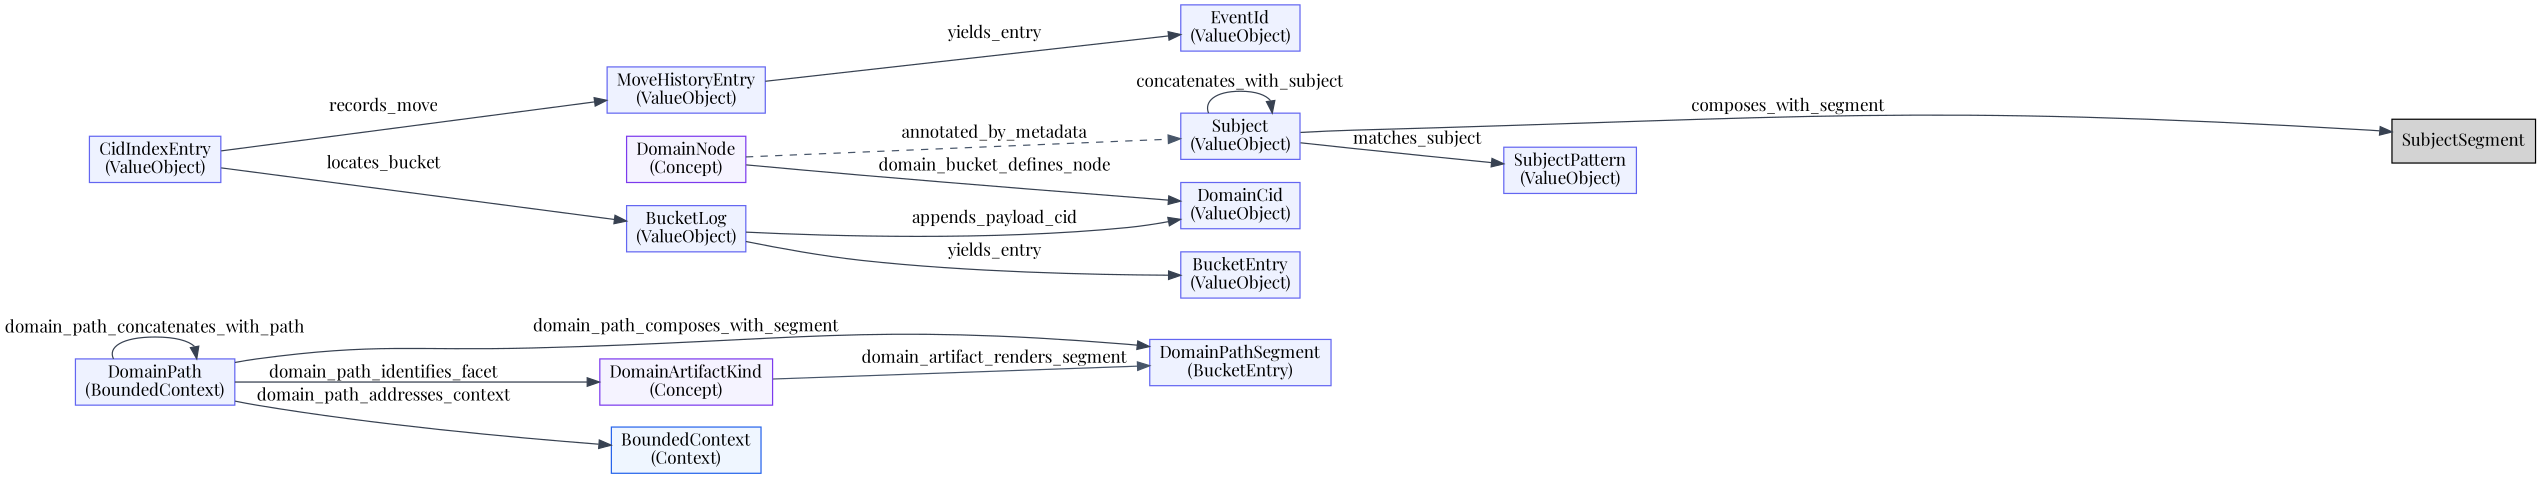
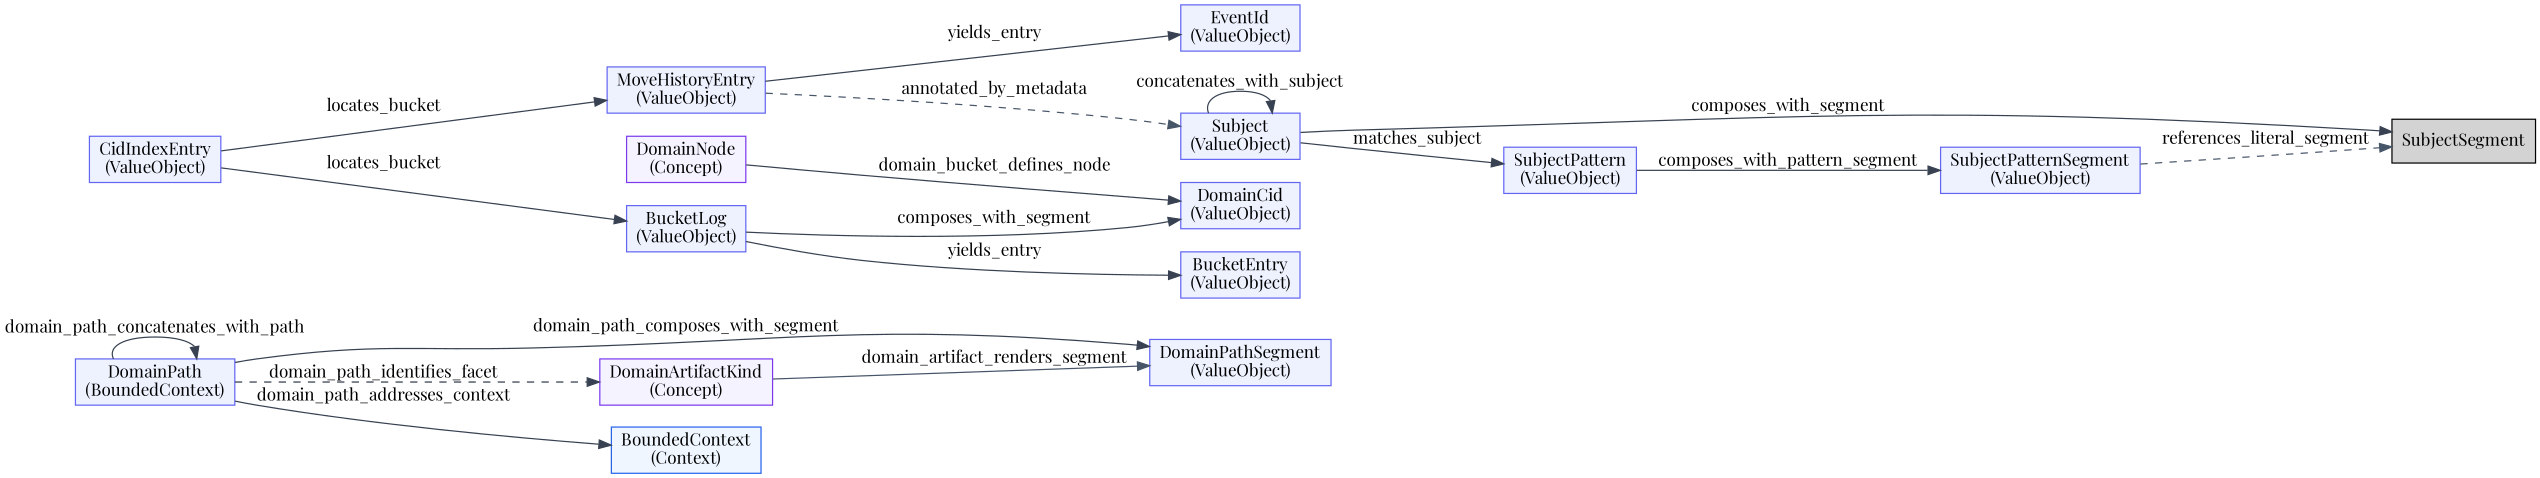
(384, 106) -> (384, 106)
(957, 148) -> (967, 105)
none -> (2040, 170)
(995, 218) -> (995, 218)
(1240, 363) -> (1240, 363)
(411, 382) -> (411, 382)
